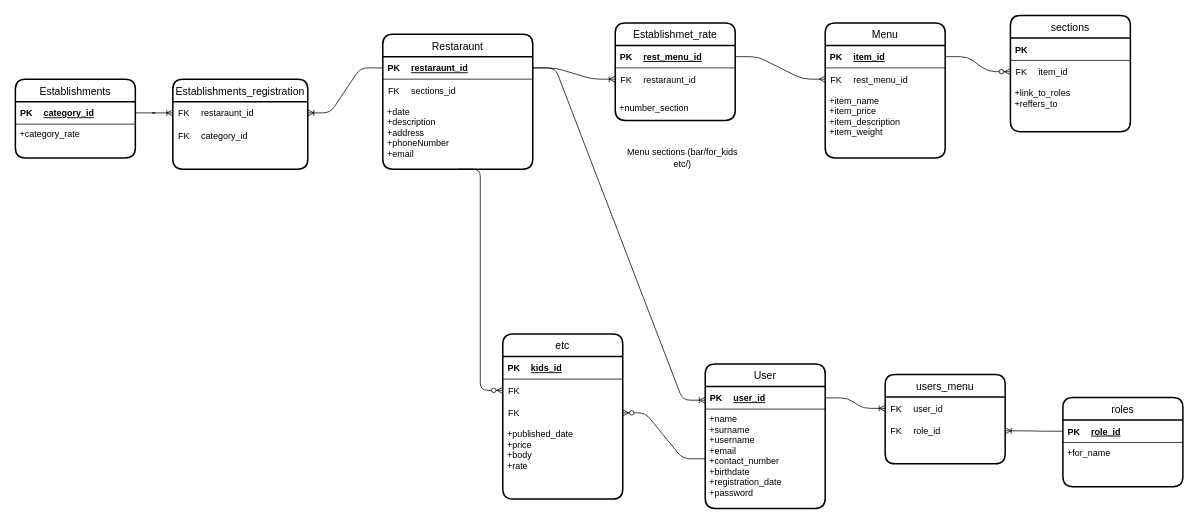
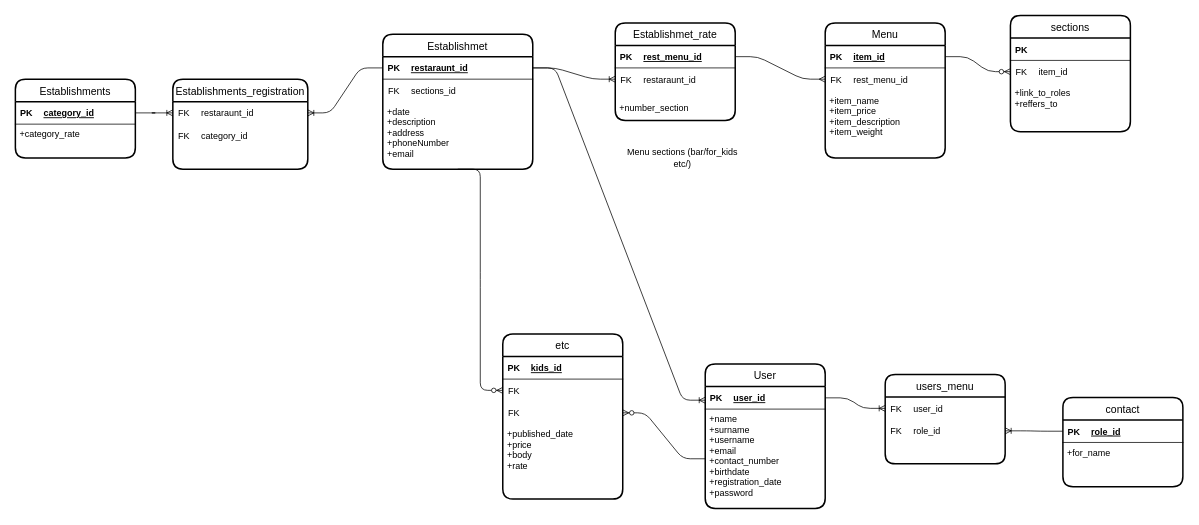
(458, 46) -> (458, 46)
(1123, 409) -> (1123, 409)
